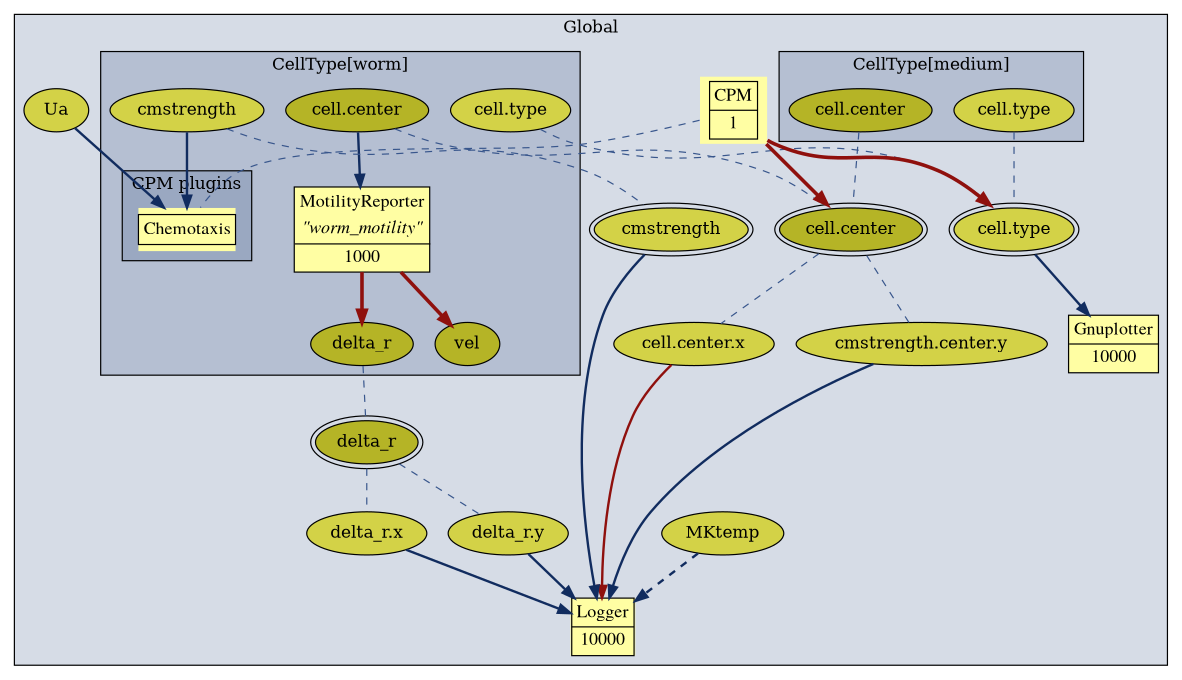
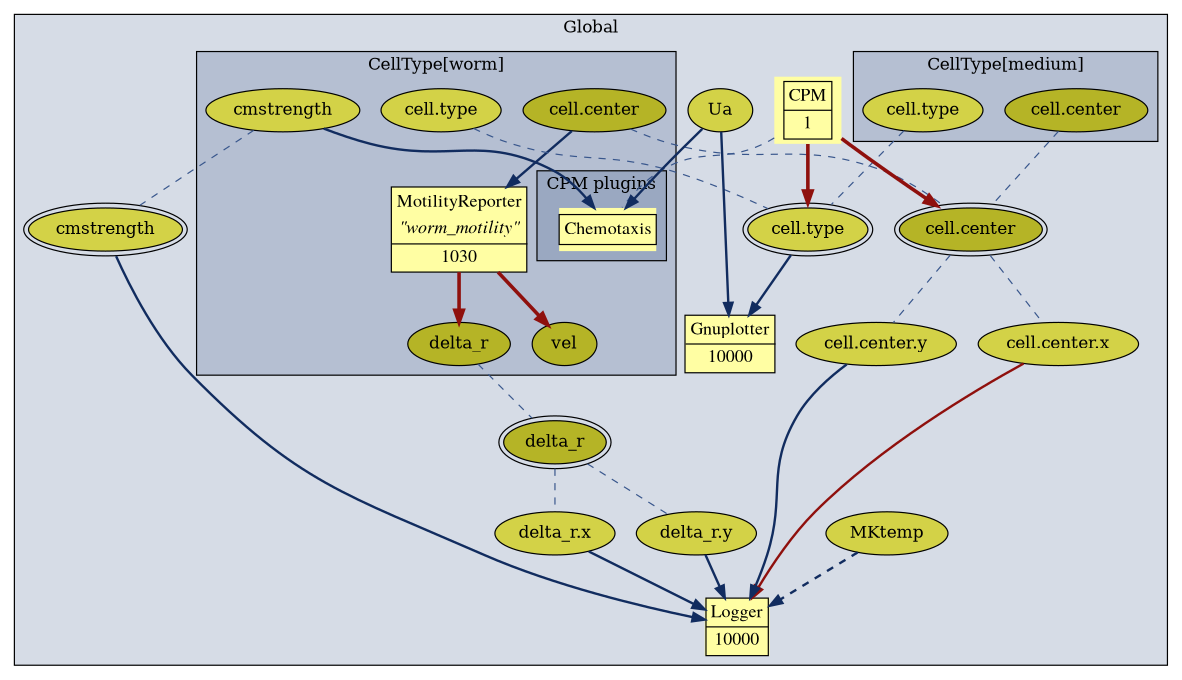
none -> (725, 217)
(363, 257) -> (460, 257)
(922, 344) -> (876, 344)
